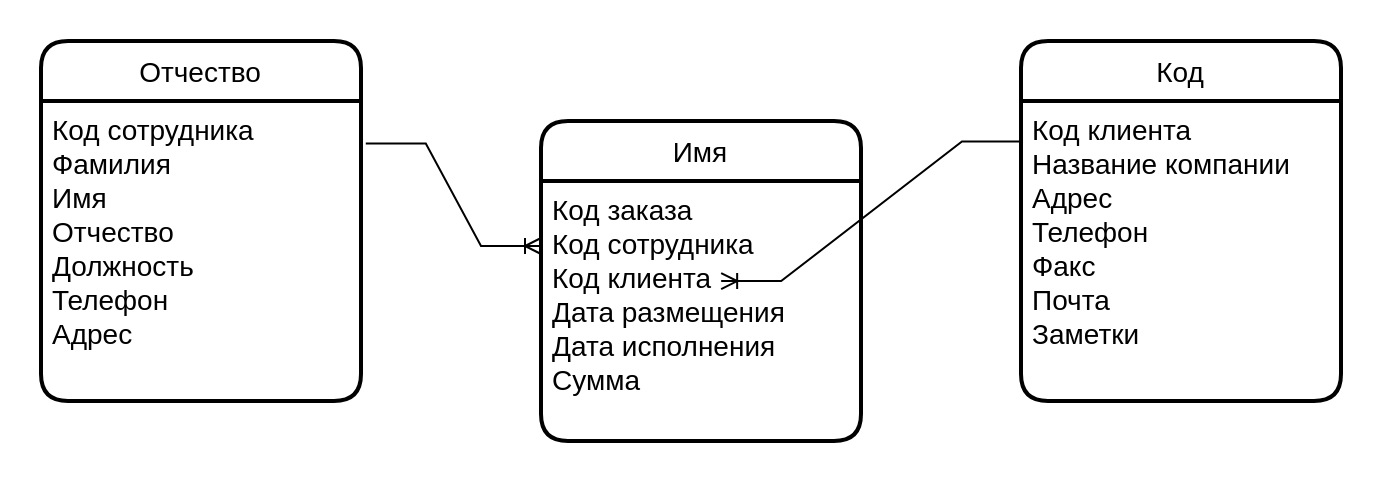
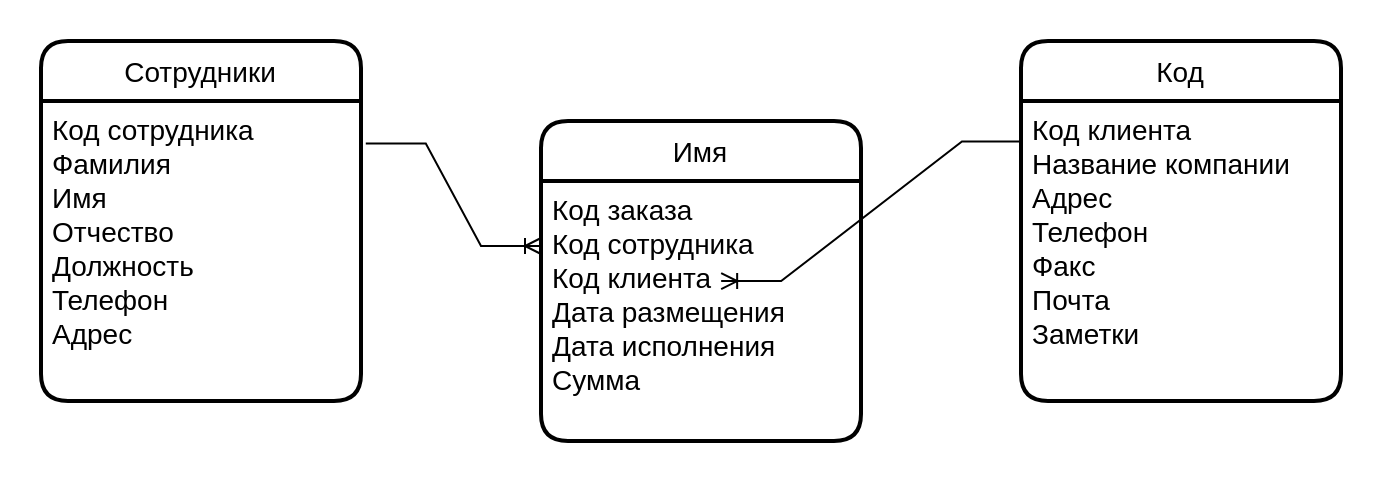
(200, 73) -> (200, 73)
